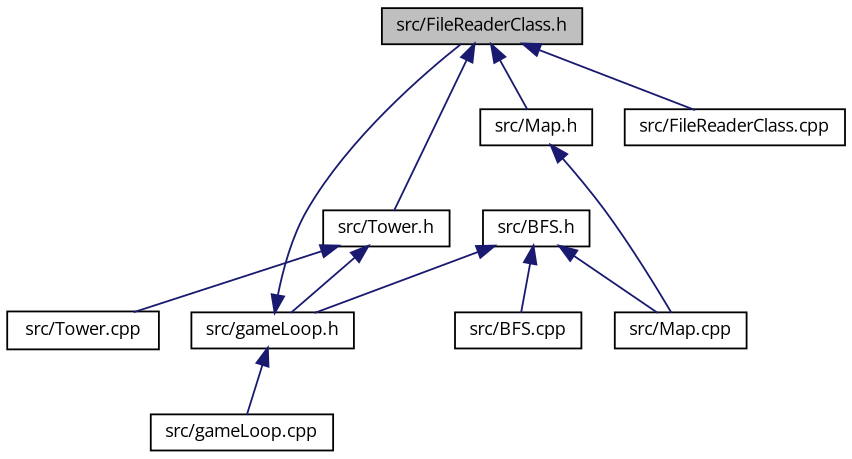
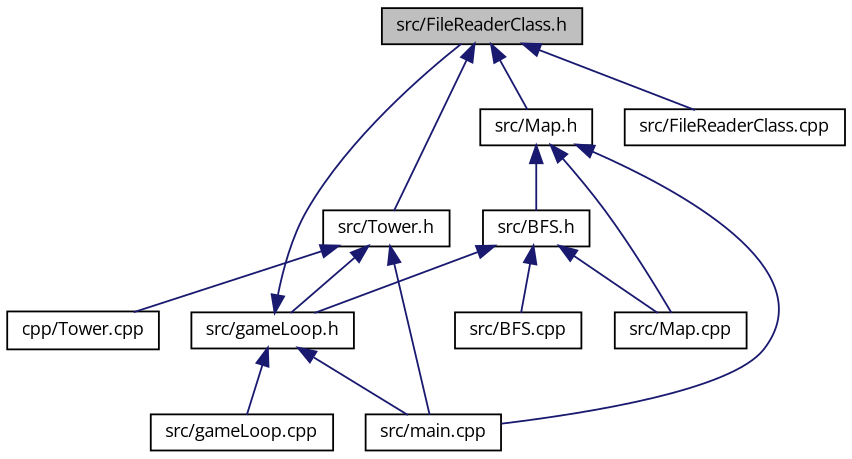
none -> (536, 187)
(83, 330) -> (83, 330)
none -> (433, 432)
